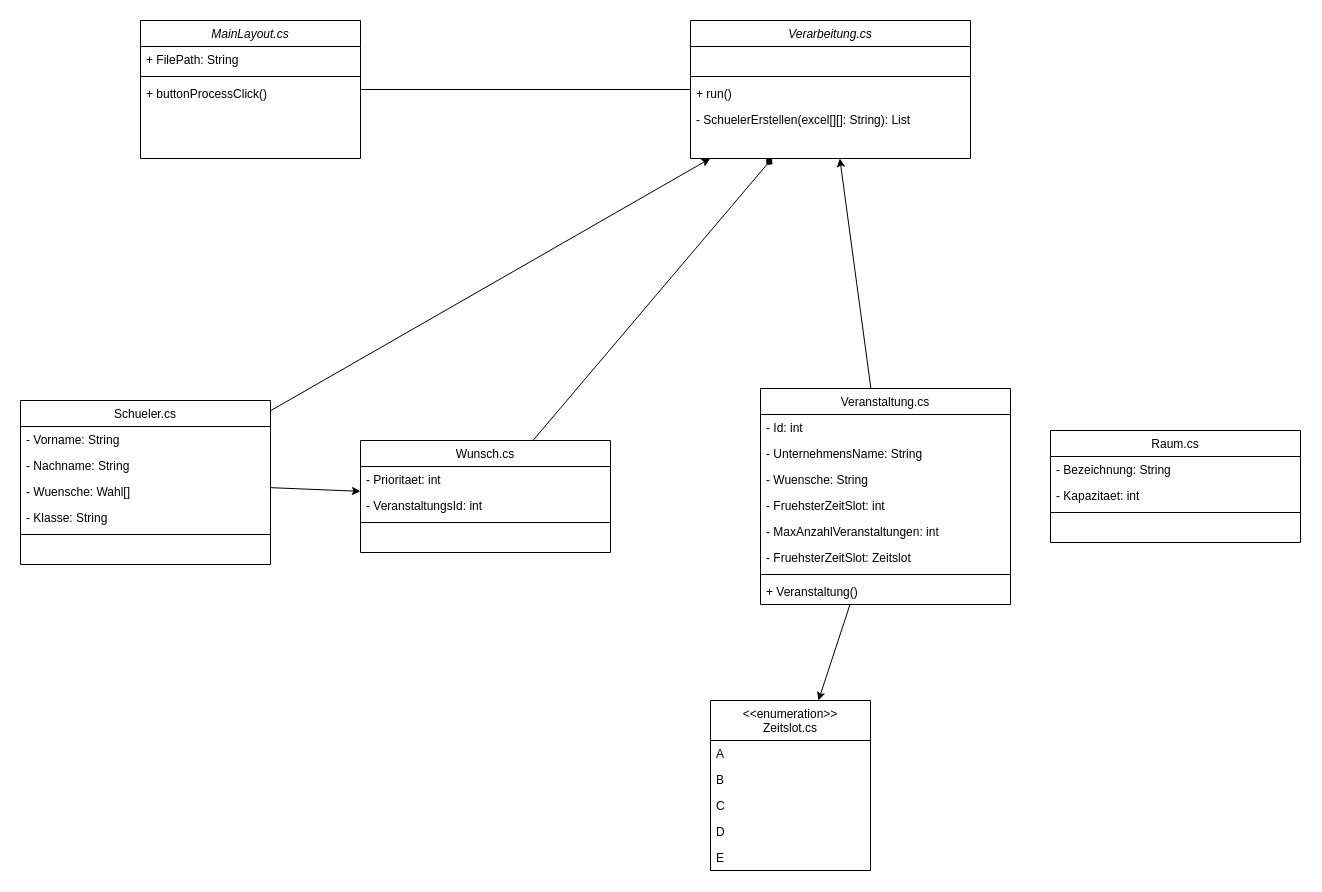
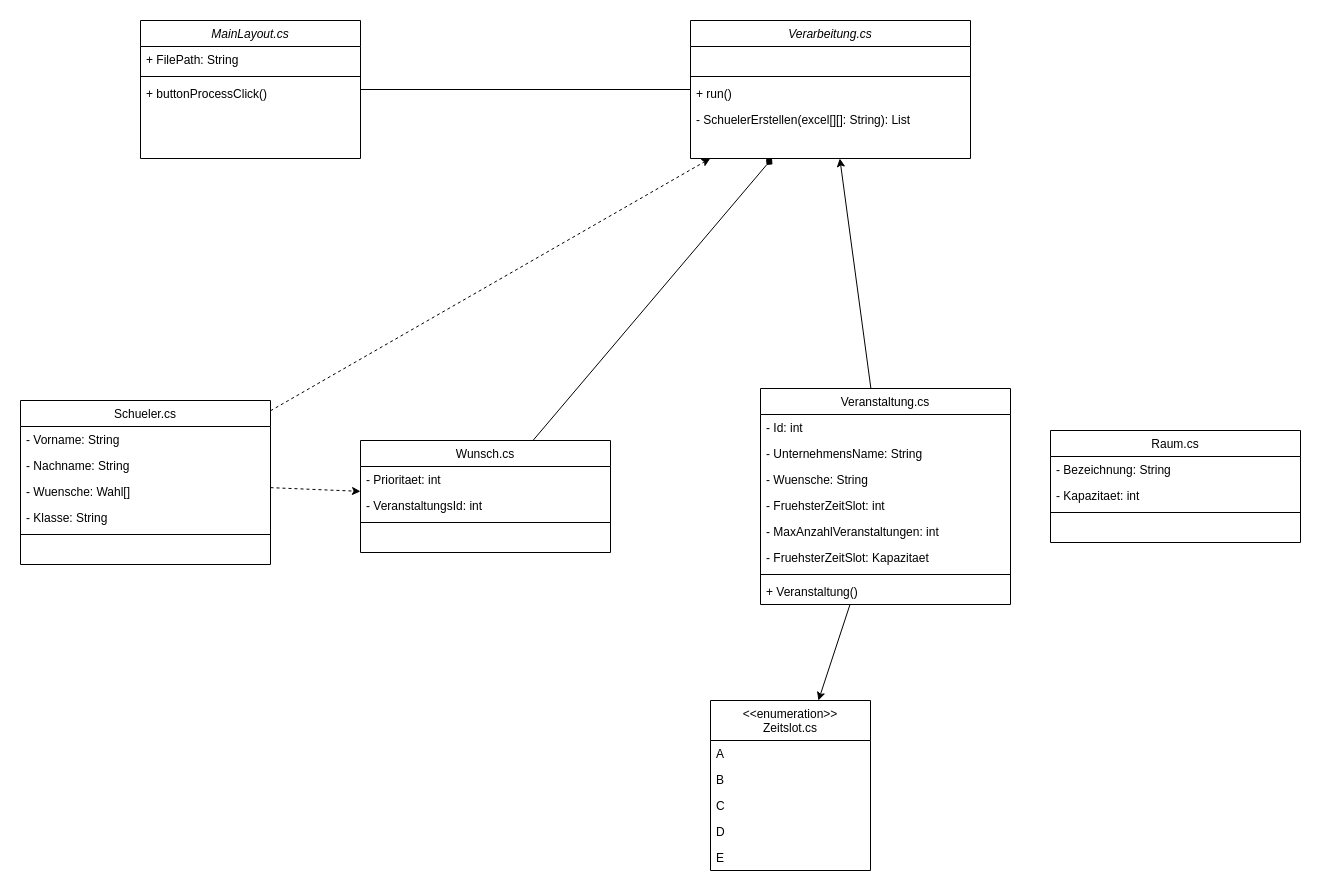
(488, 286) -> (488, 286)
(313, 489) -> (313, 489)
(853, 558) -> (861, 558)
